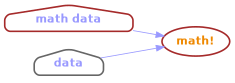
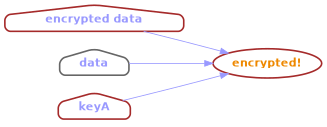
(69, 20) -> (94, 20)
(196, 41) -> (267, 63)
none -> (94, 107)
